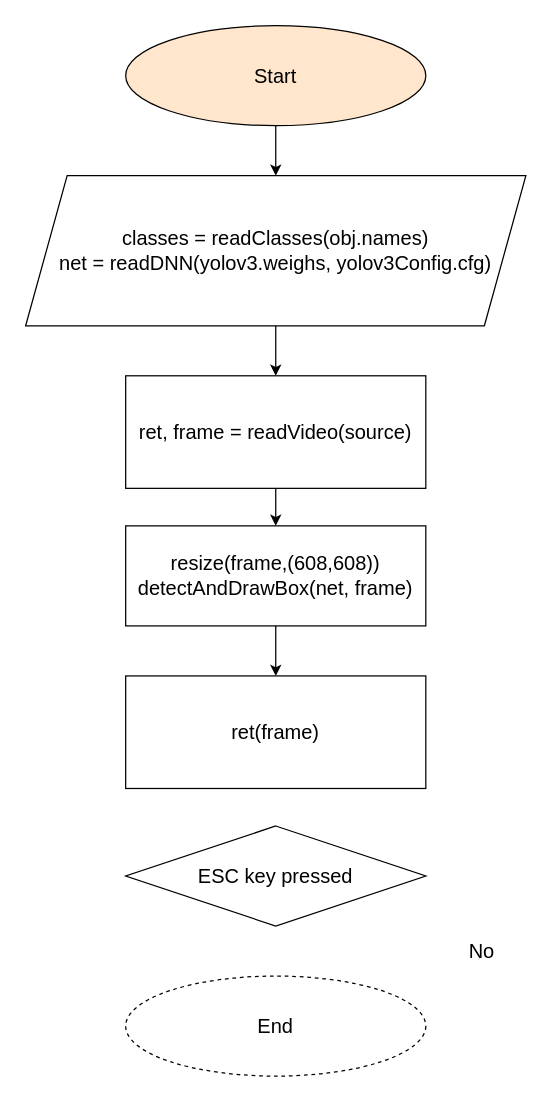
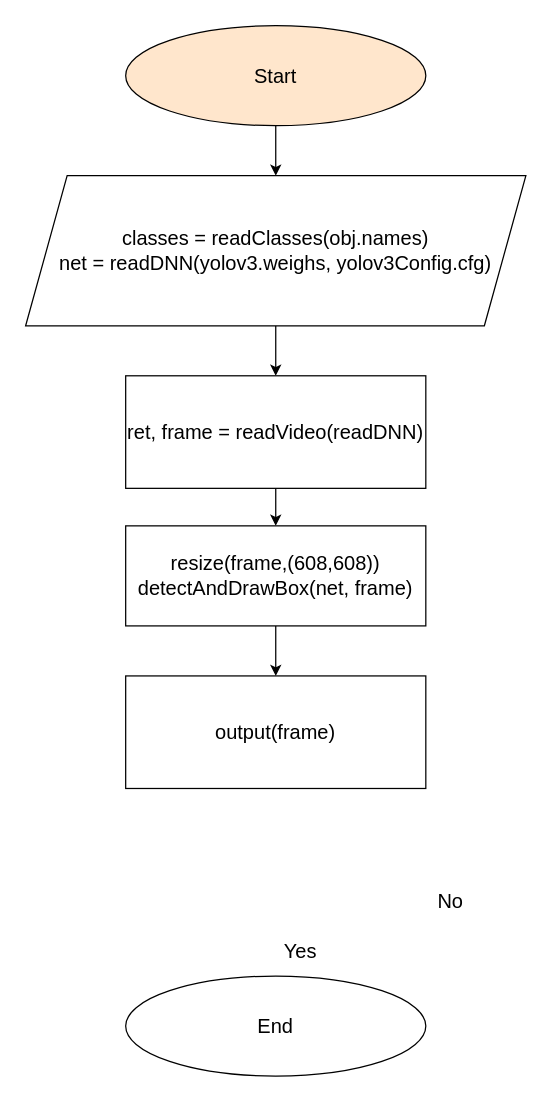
(276, 432) -> (276, 432)
(276, 732) -> (276, 732)
(276, 876) -> none
none -> (301, 951)
(482, 951) -> (451, 901)
(276, 1026) -> (276, 1026)
